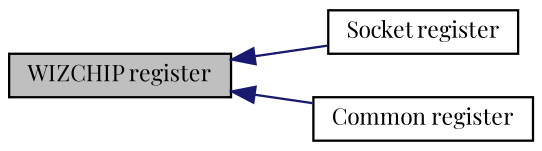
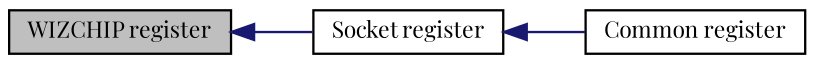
(284, 99) -> (556, 32)
